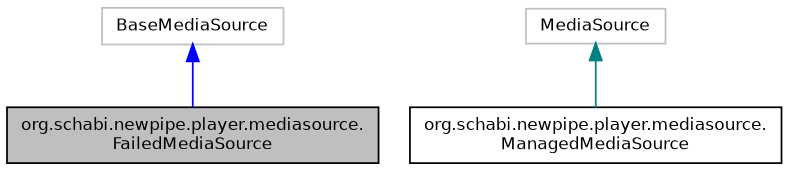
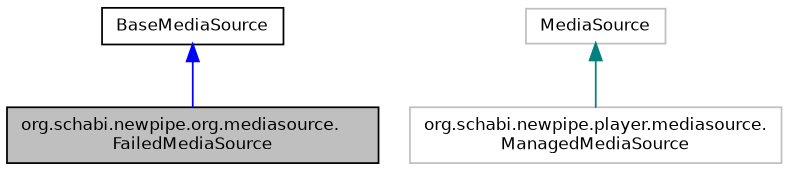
(193, 26) -> (193, 26)
(193, 135) -> (193, 135)
(596, 135) -> (596, 135)
